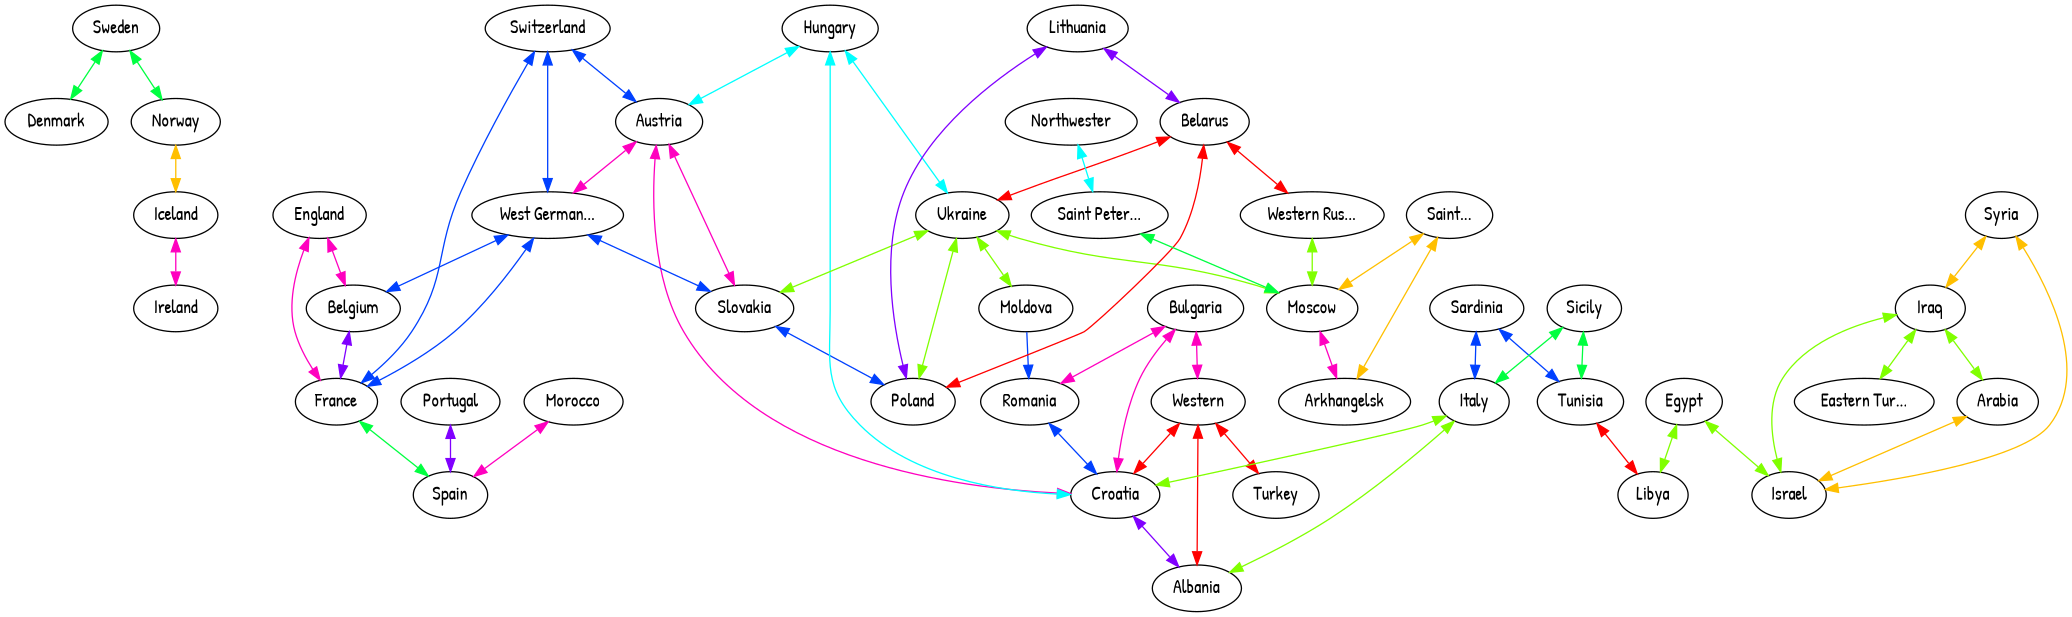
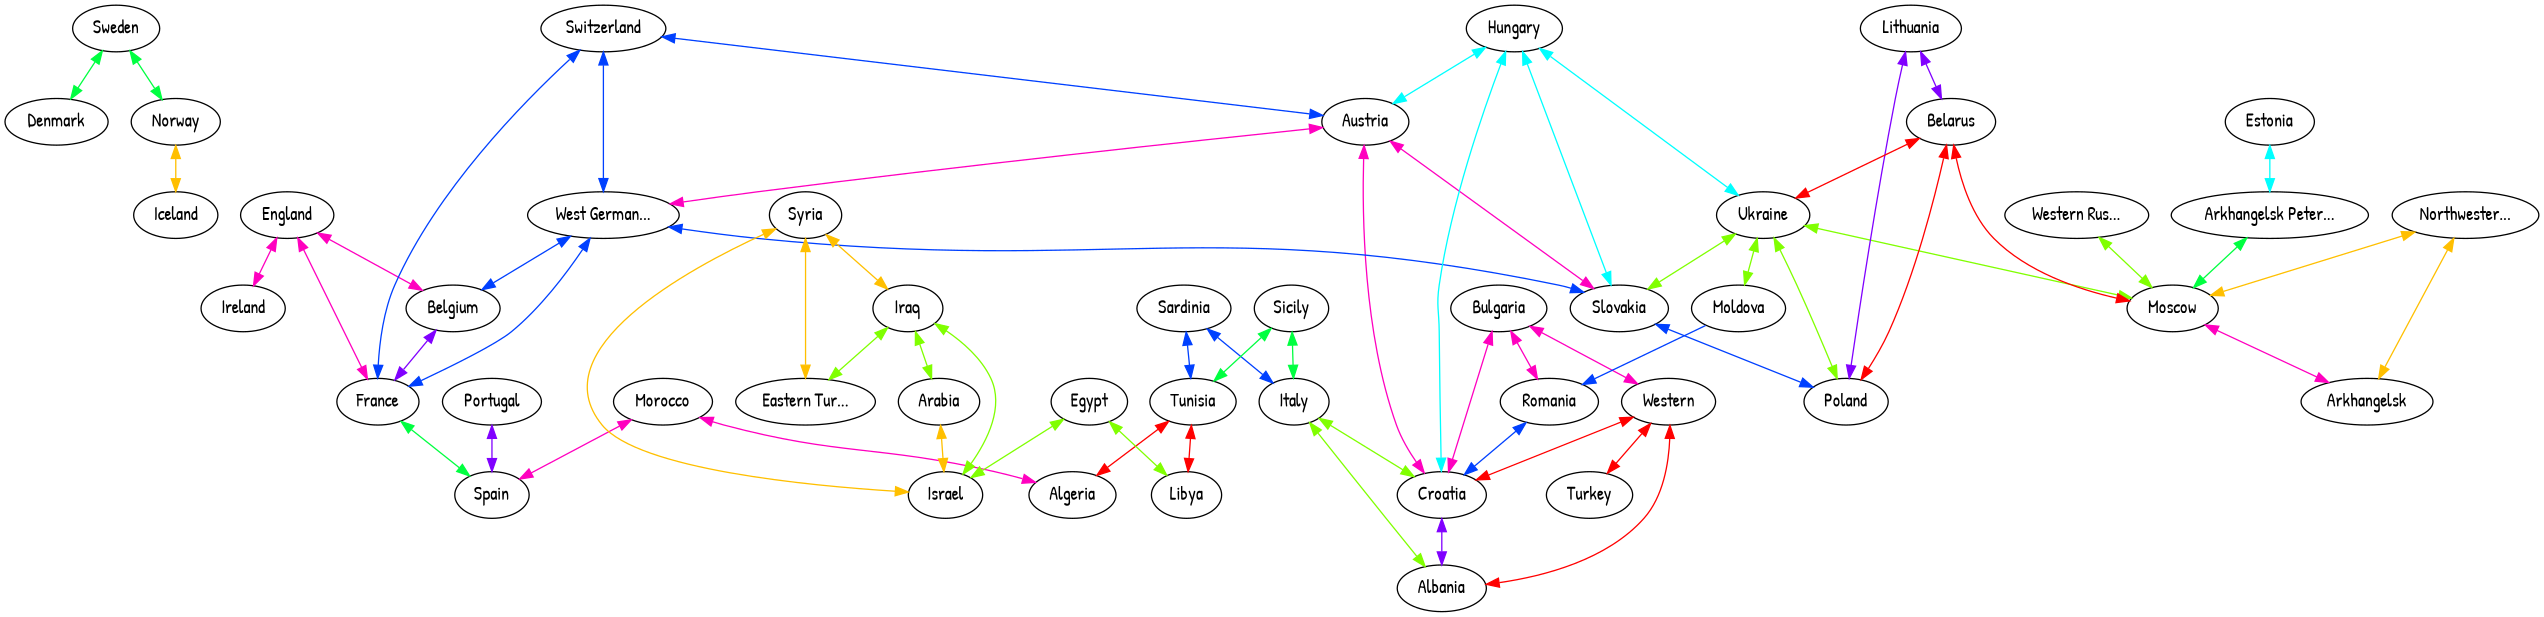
(1071, 122) -> (2270, 122)
(1257, 168) -> (2012, 254)
none -> (1567, 168)
(1100, 215) -> (2270, 215)
(1450, 215) -> (2465, 215)
(176, 262) -> (265, 262)
none -> (806, 308)
none -> (1072, 495)
